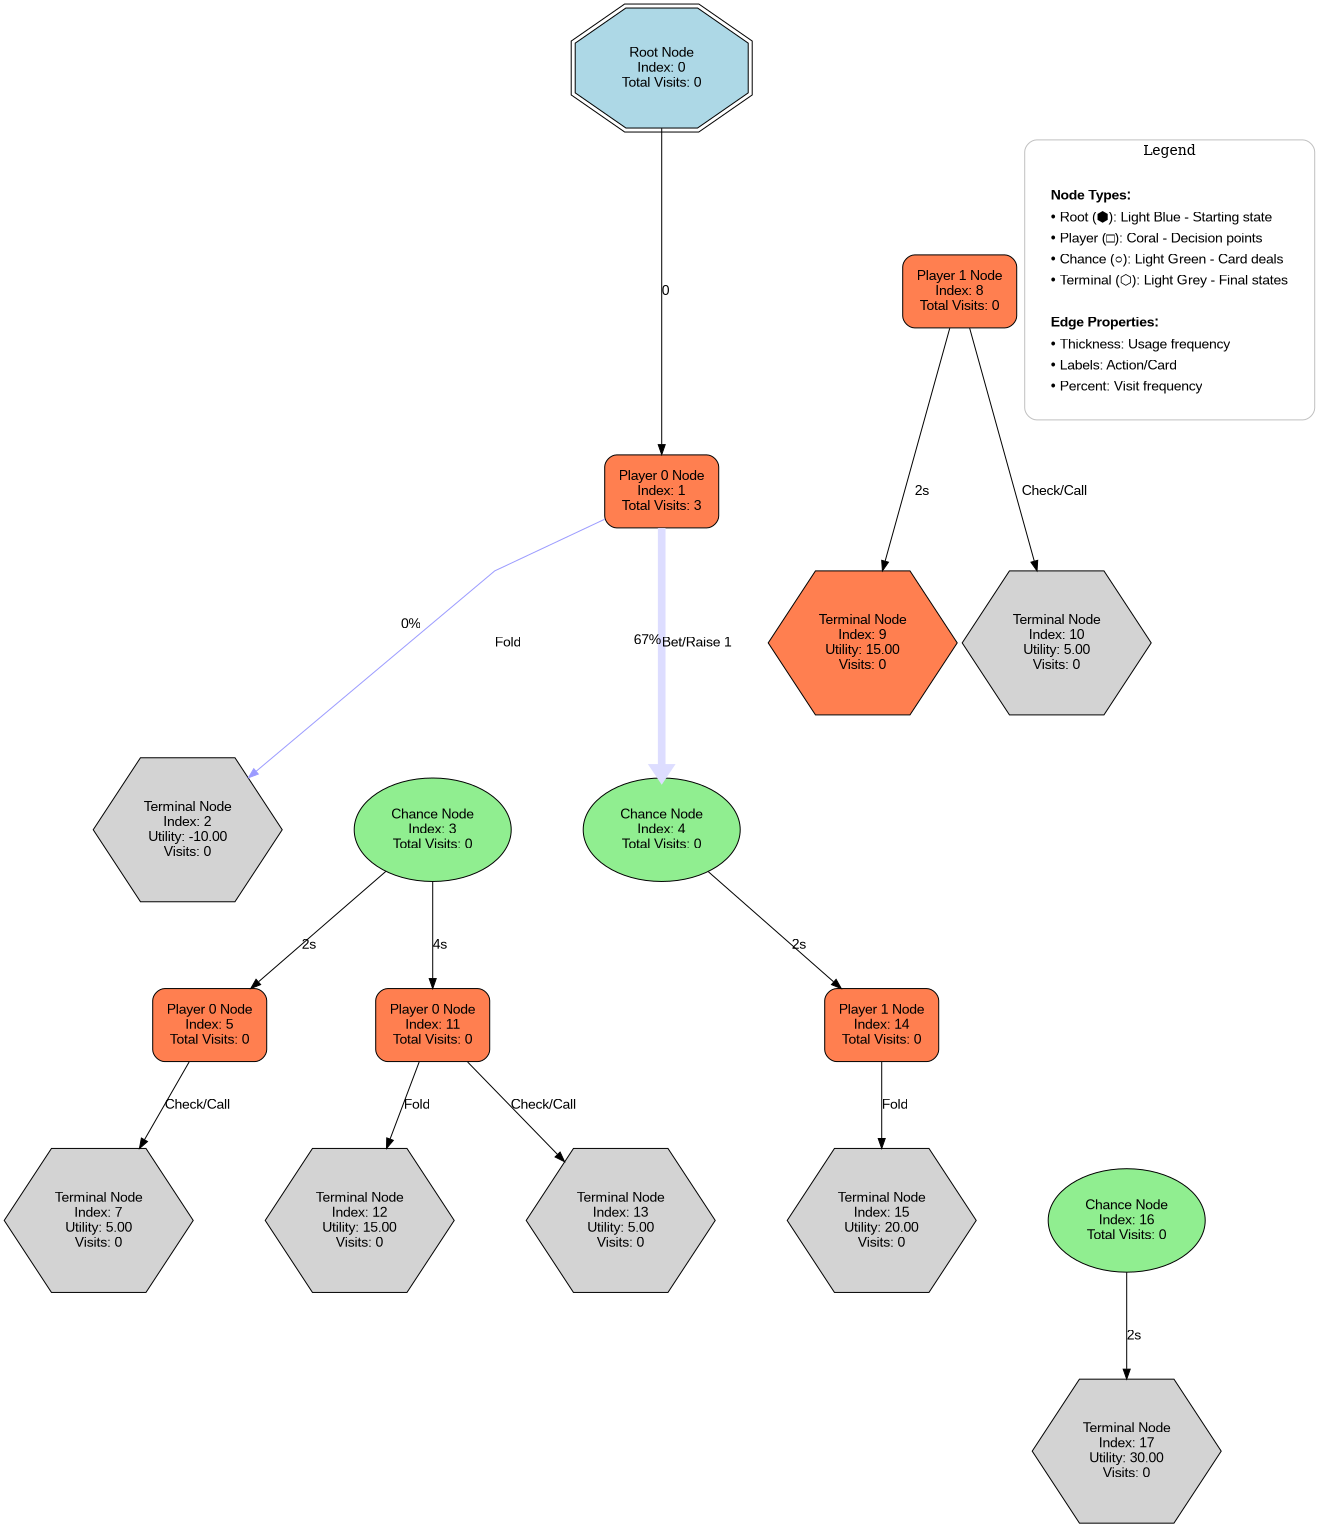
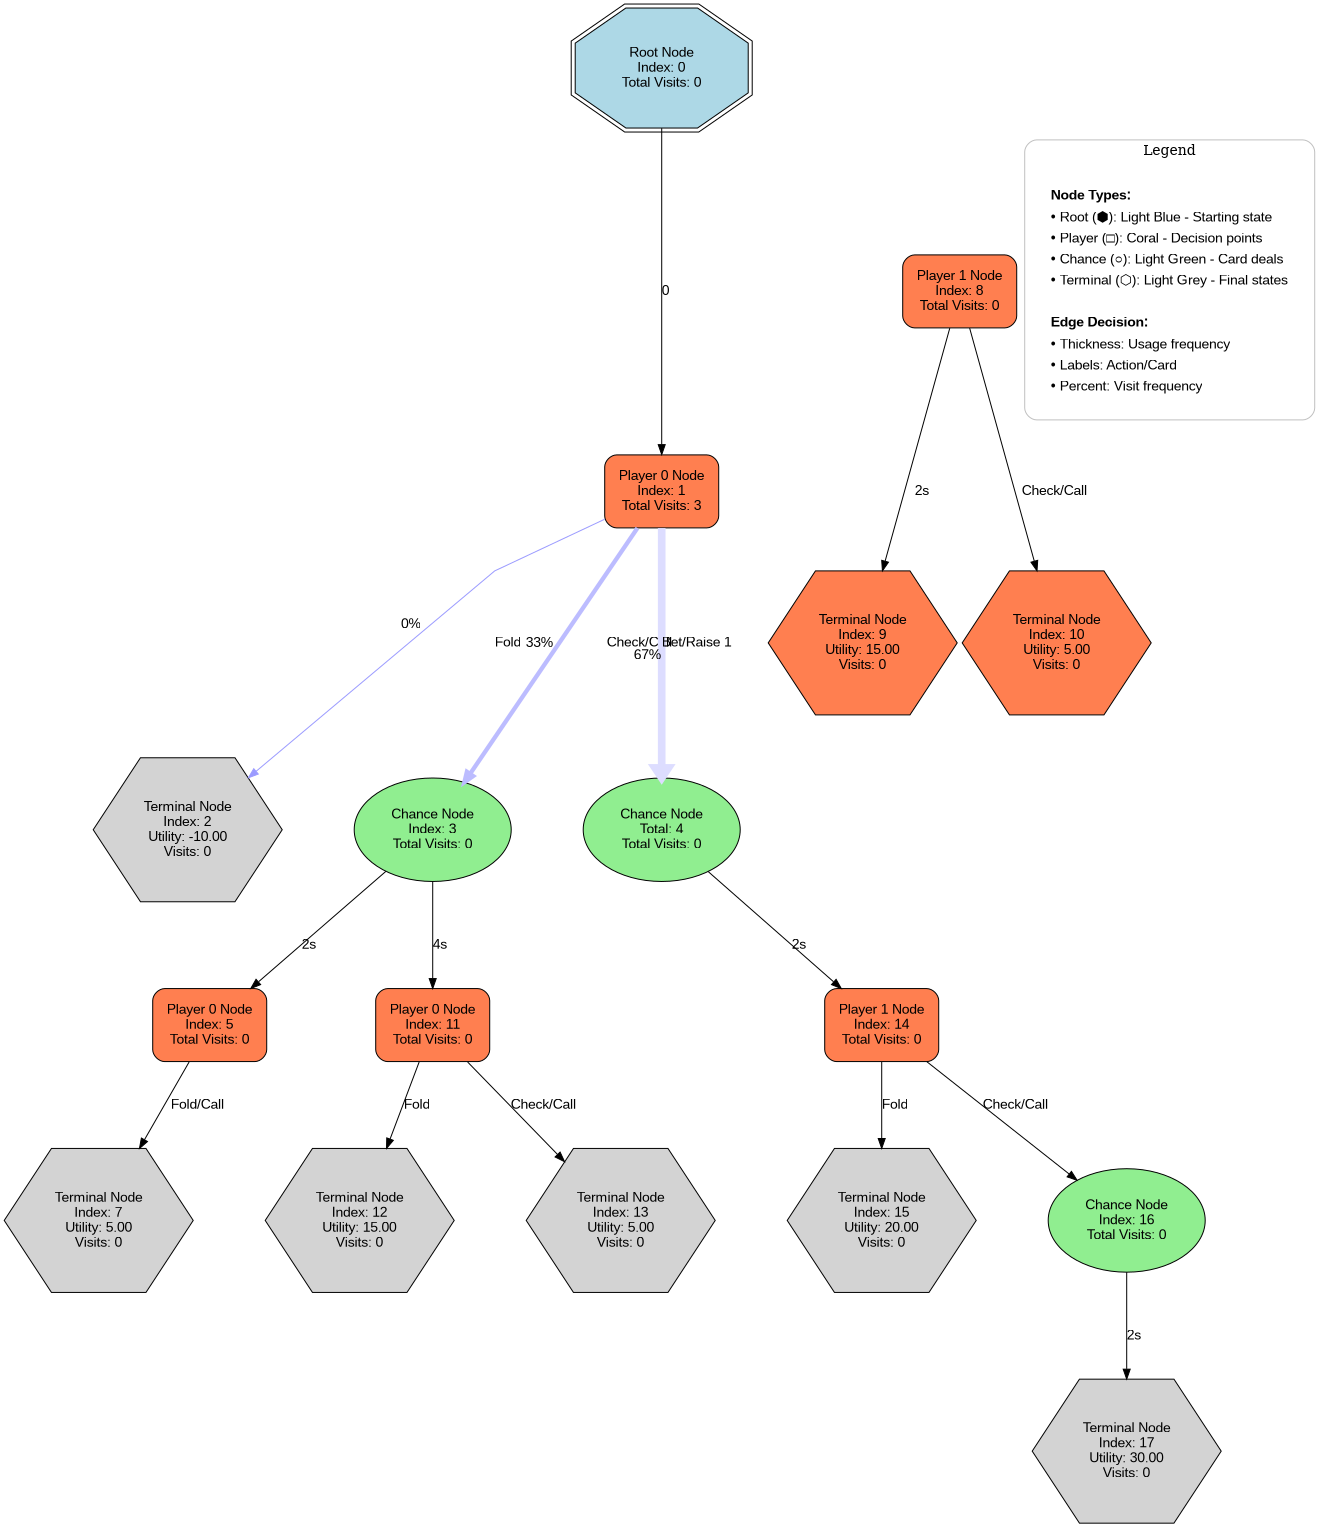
(1105, 322) -> (1100, 322)
(1057, 643) -> (1057, 643)
none -> (554, 651)
(662, 830) -> (662, 830)
(198, 1105) -> (198, 1105)
none -> (998, 1118)
